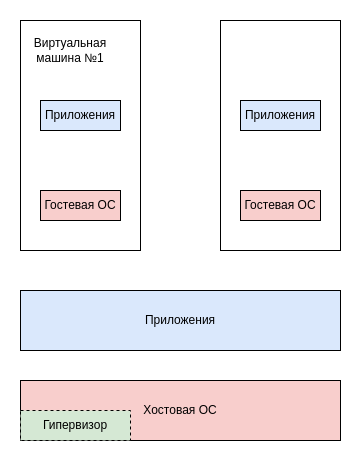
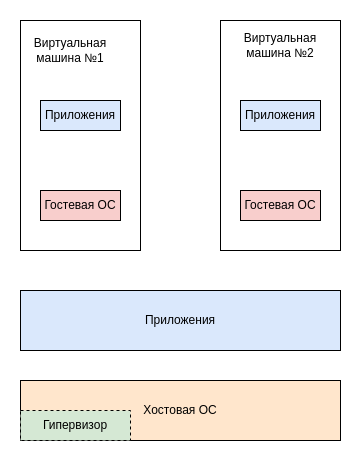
none -> (281, 46)
(181, 411) -> (181, 411)
